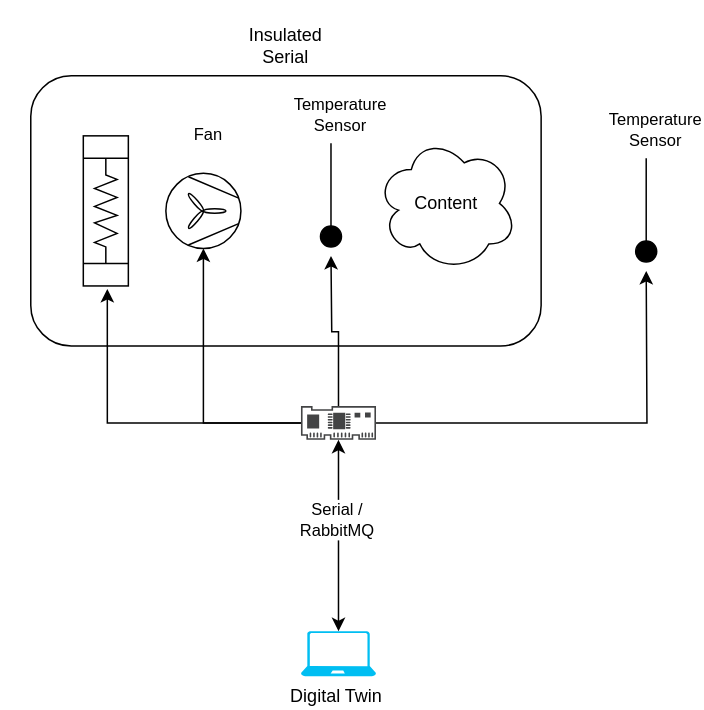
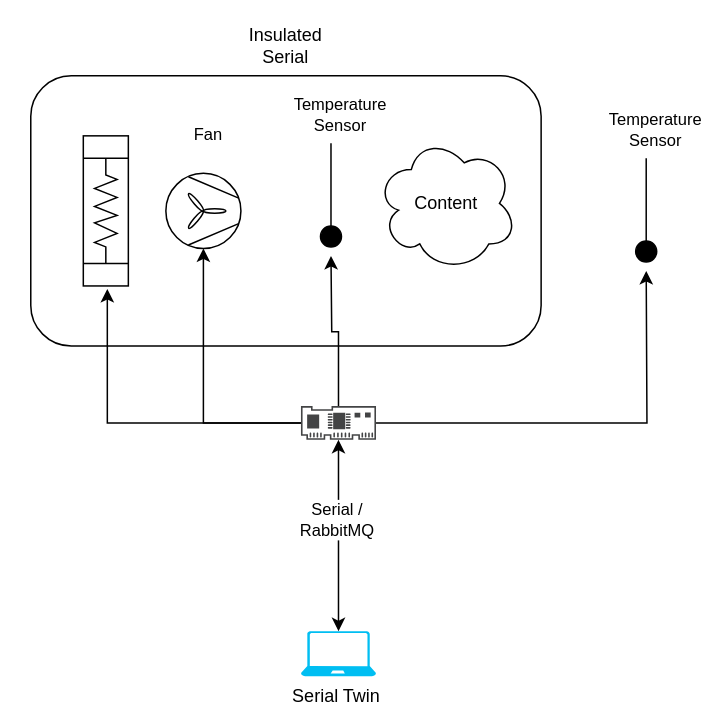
(339, 697) -> (339, 697)
